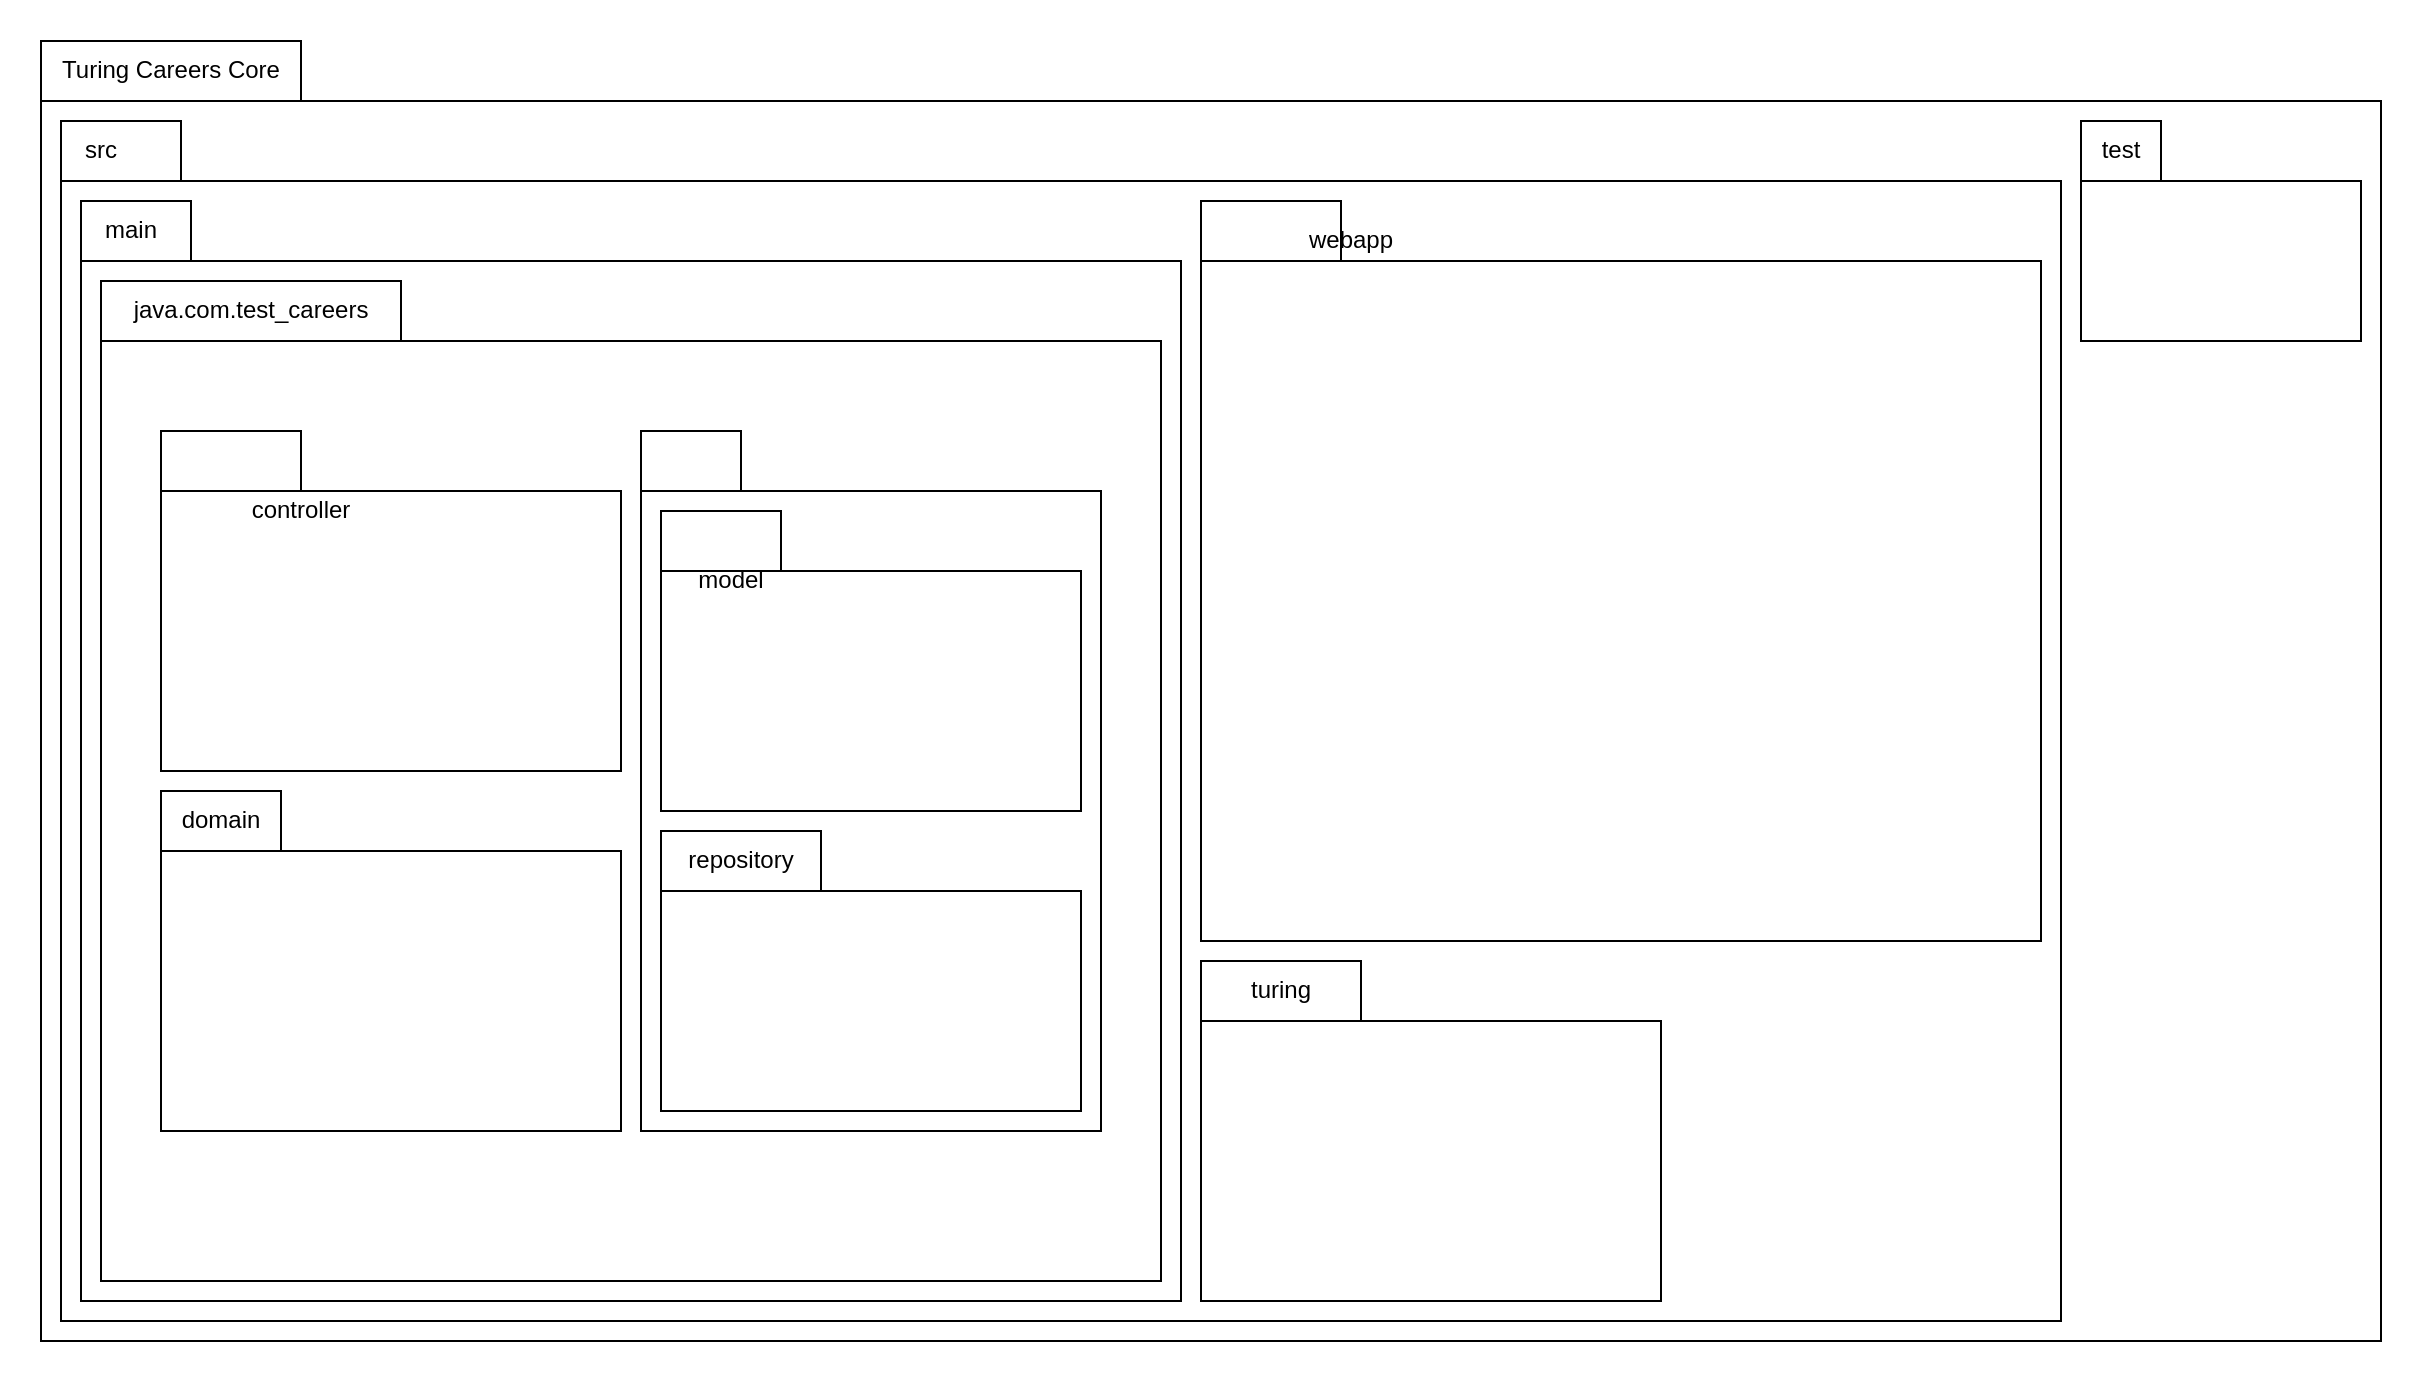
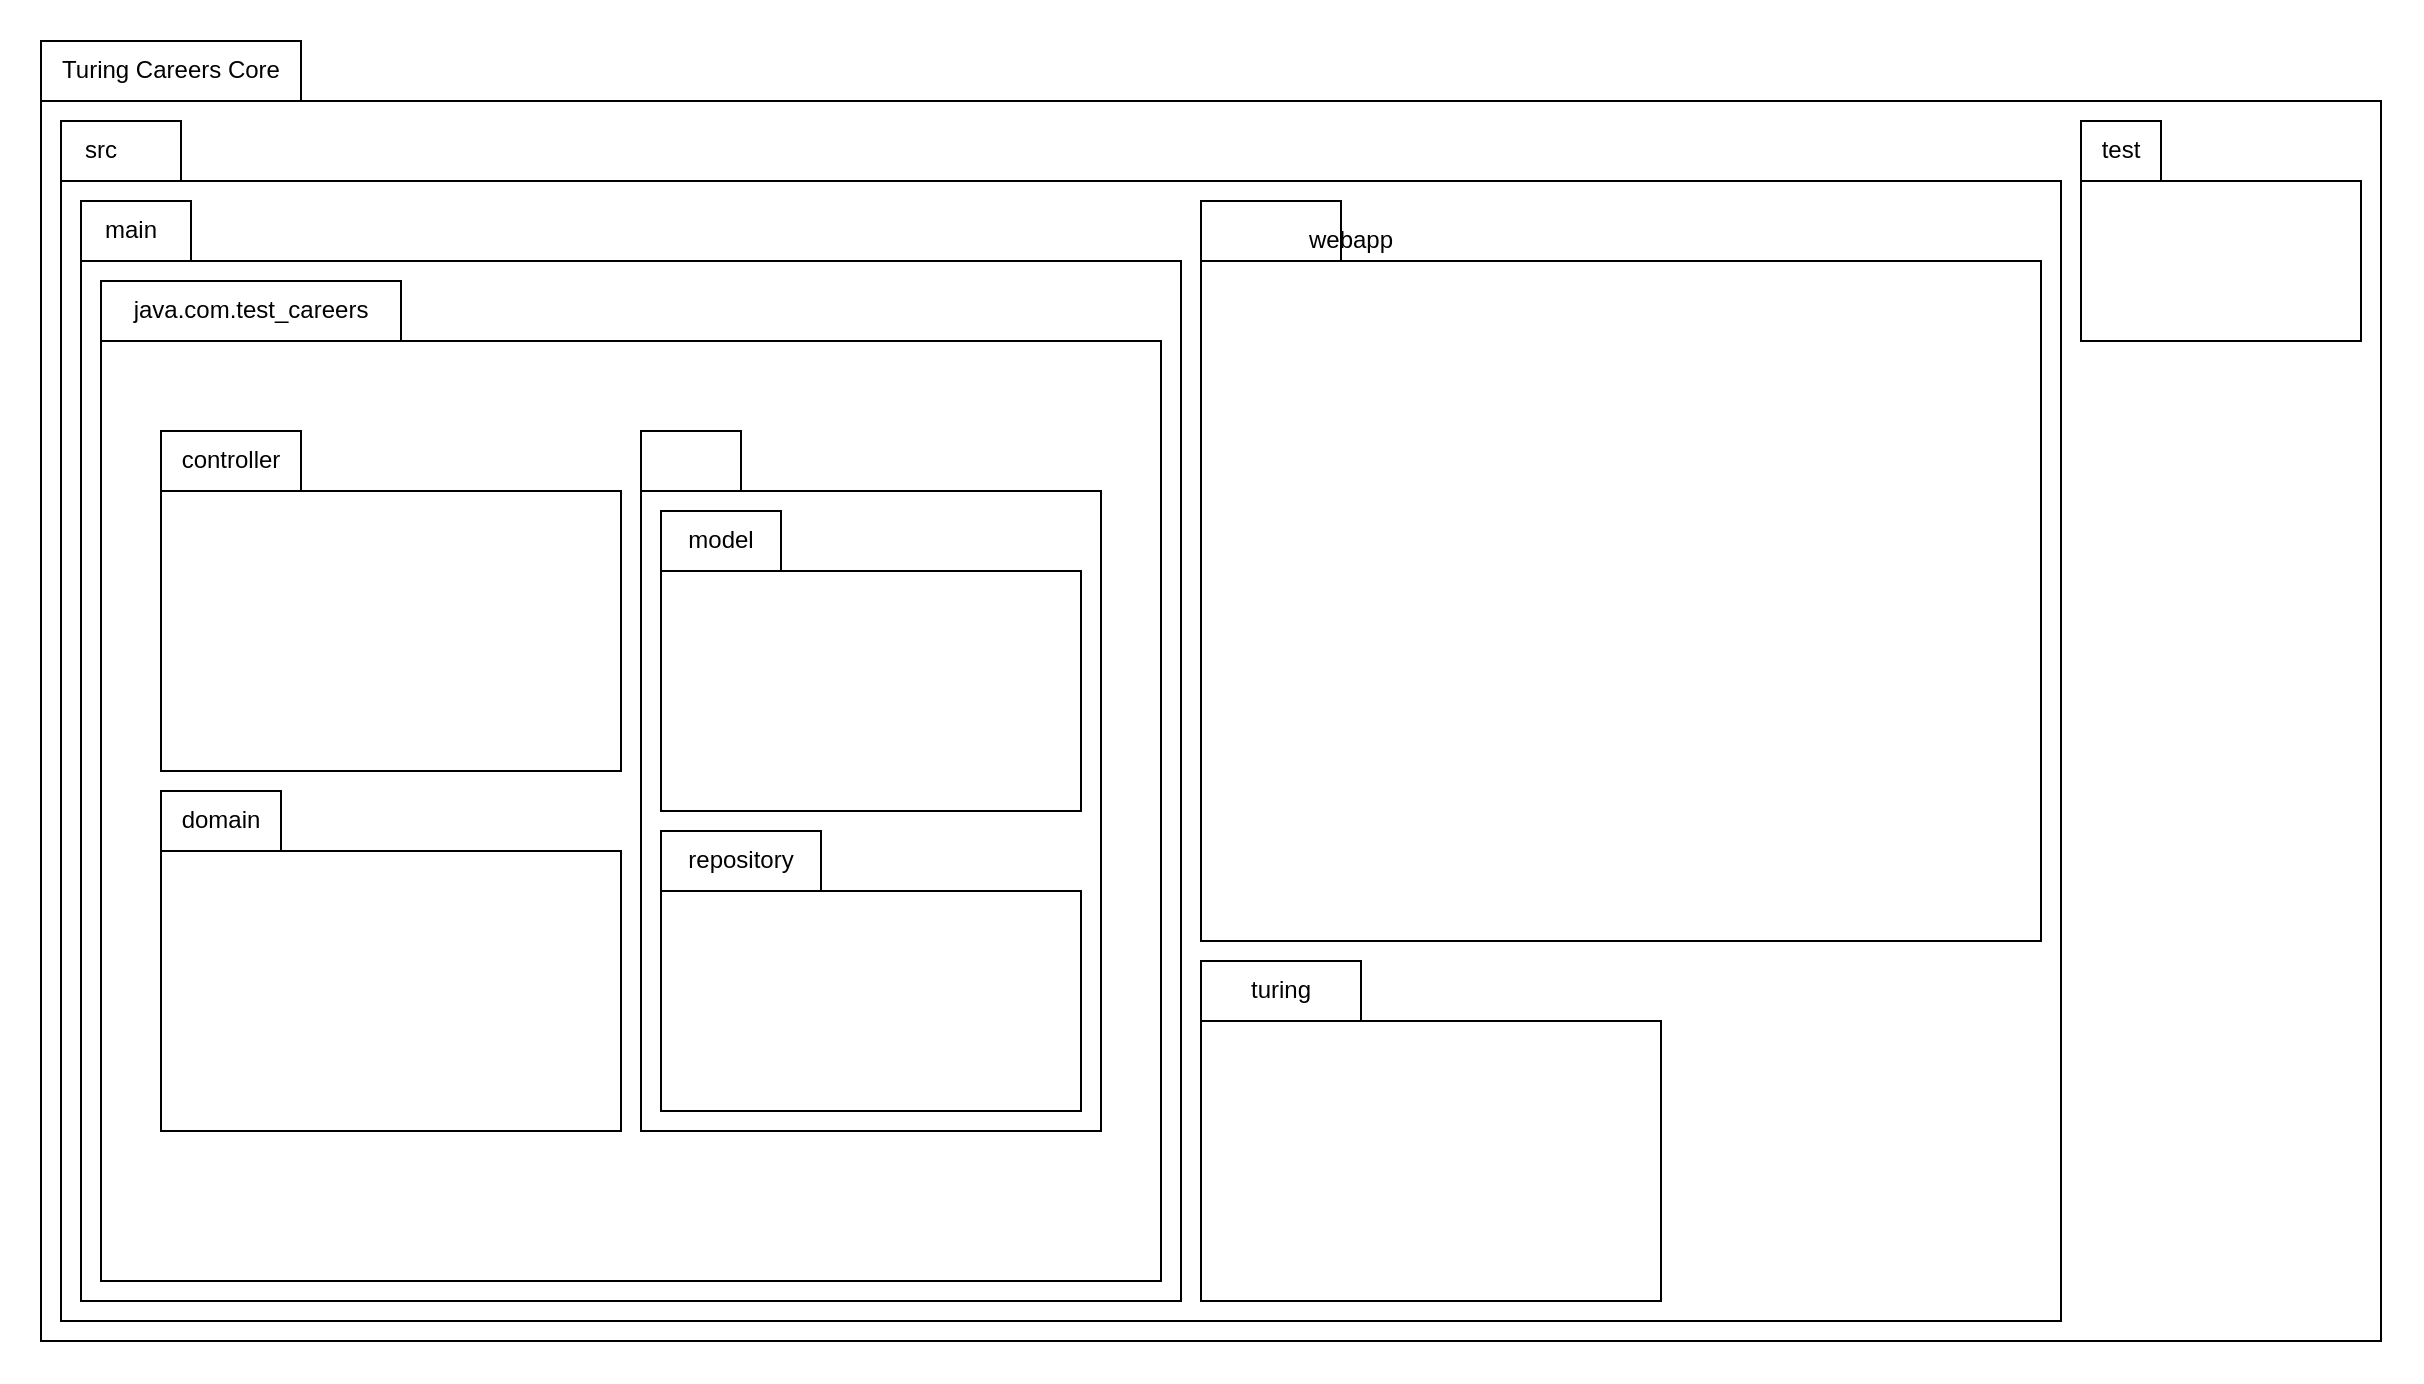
(301, 511) -> (231, 461)
(731, 581) -> (721, 541)
